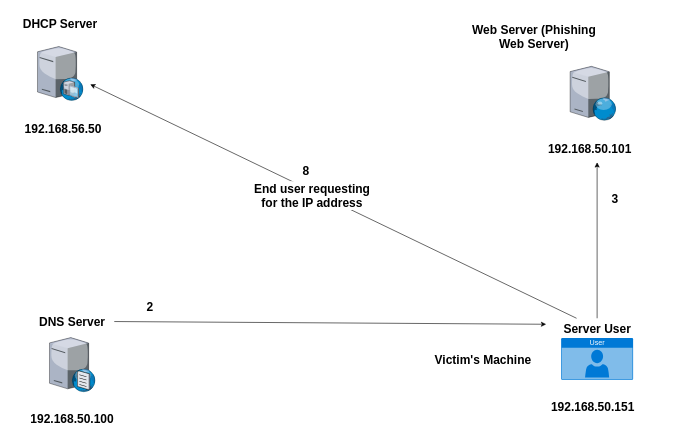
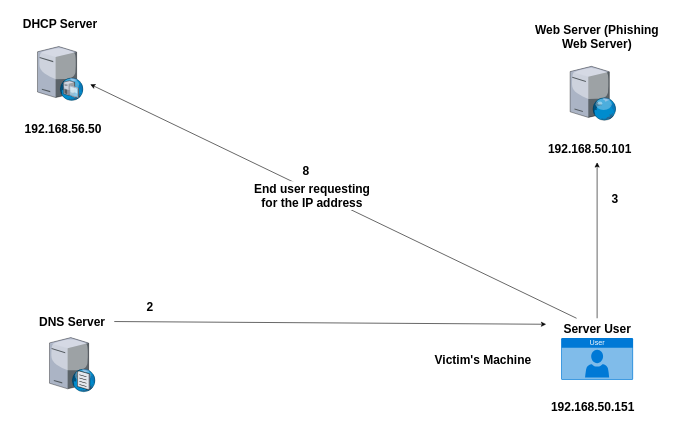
(534, 36) -> (597, 36)
(72, 418) -> none
